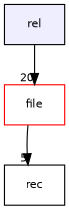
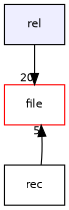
(27, 140) -> (42, 151)
